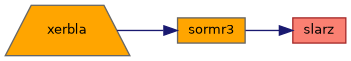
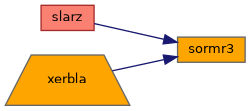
(262, 30) -> (129, 31)
